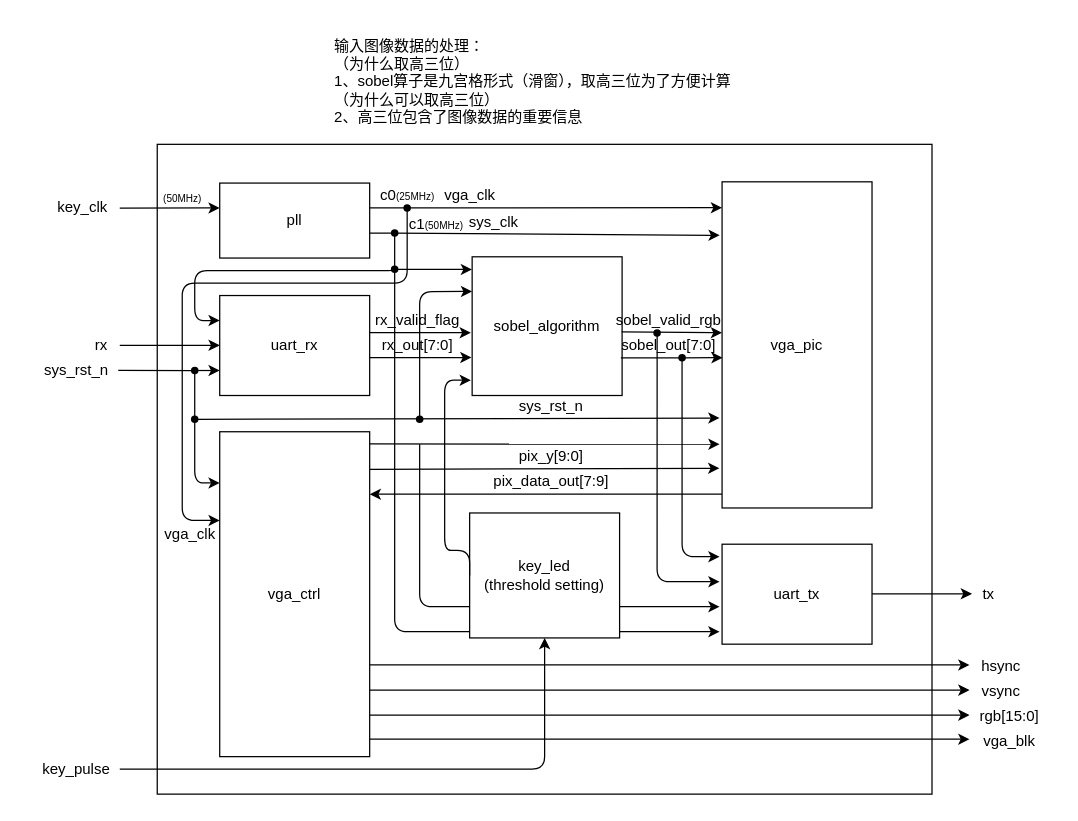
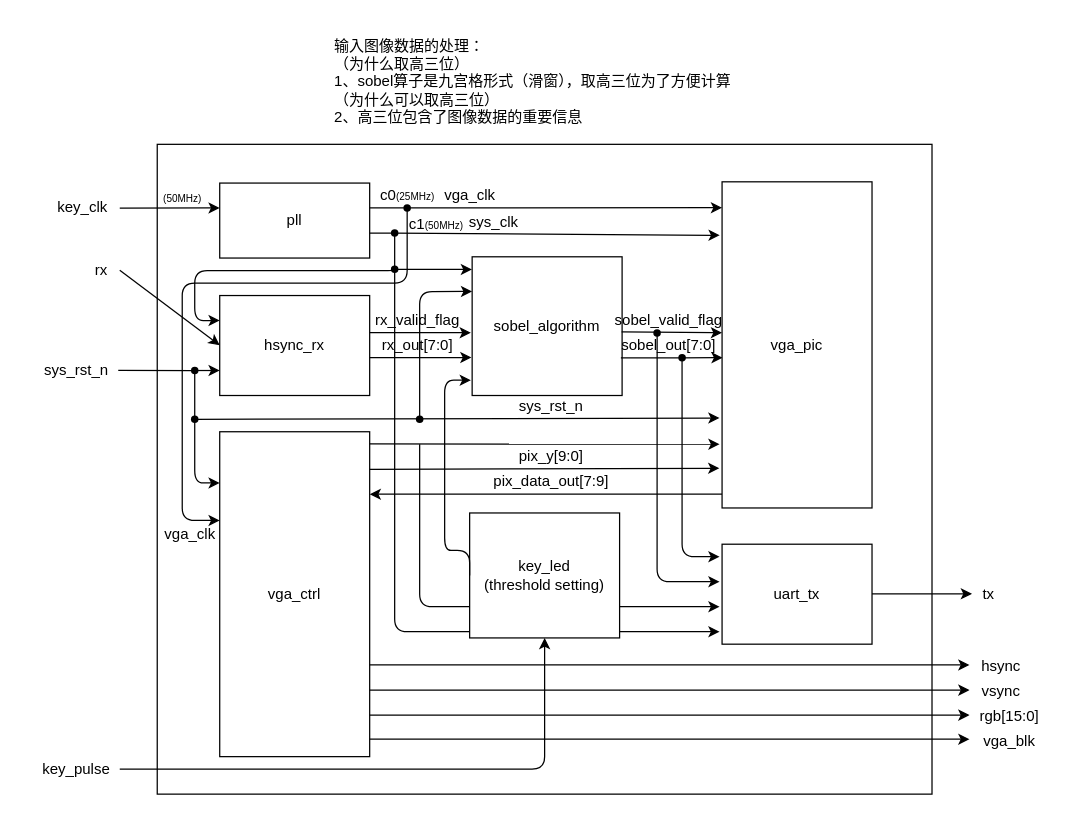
(669, 321) -> (669, 321)
(101, 346) -> (101, 271)
(294, 346) -> (294, 346)
